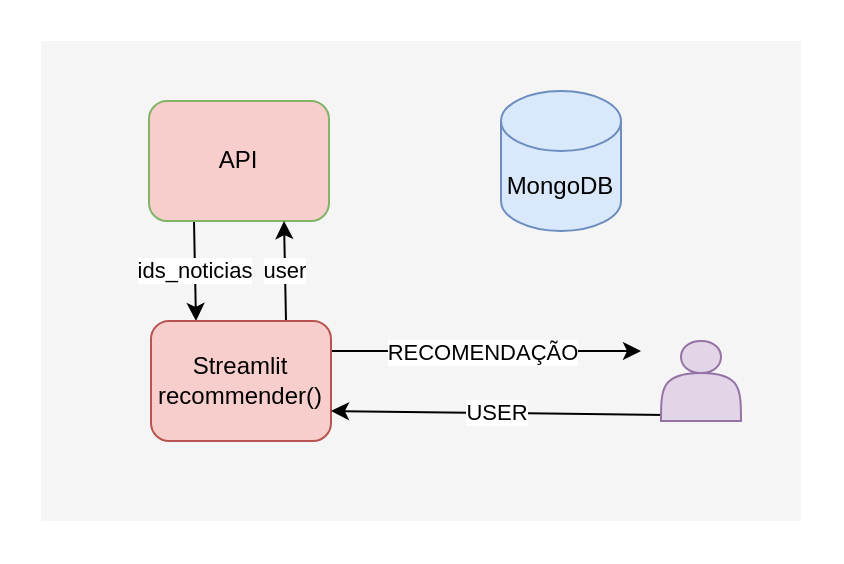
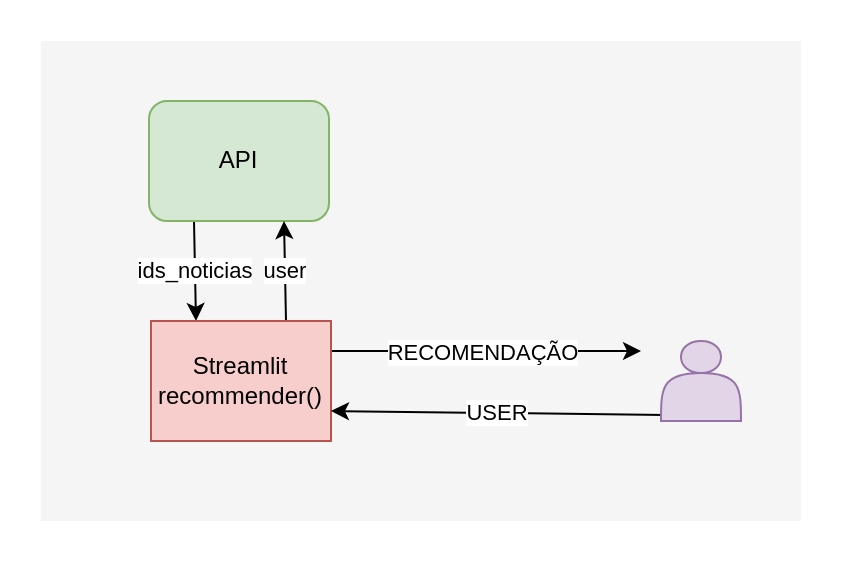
(239, 161) -> (239, 161)
(561, 161) -> none
(241, 381) -> (241, 381)
